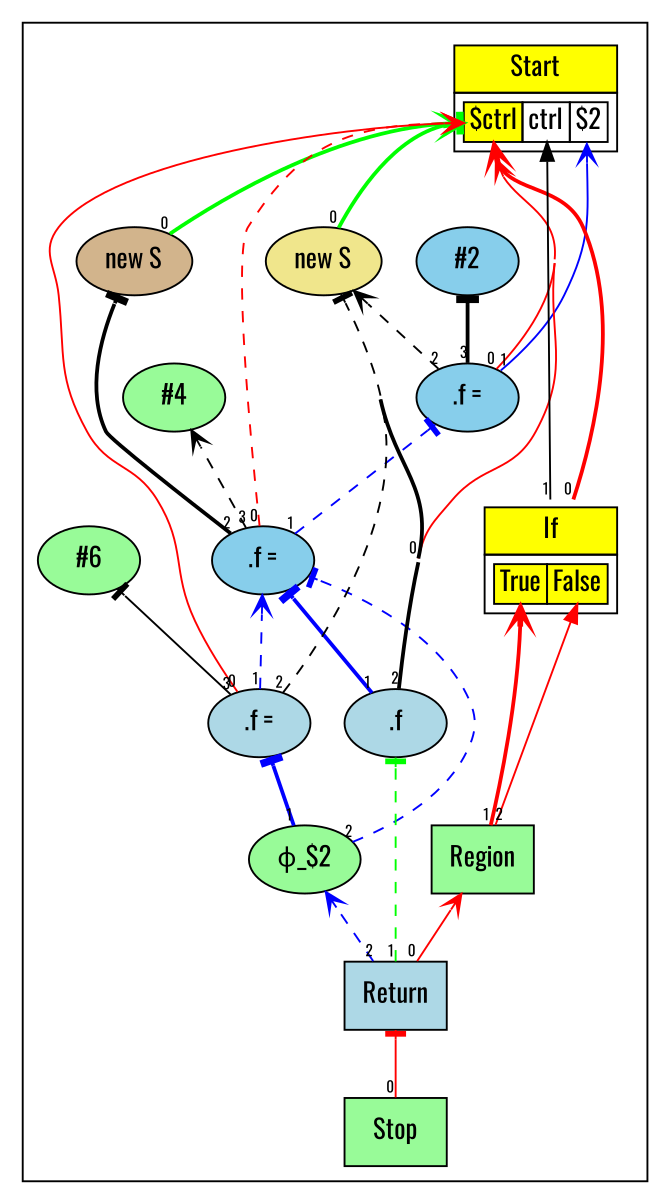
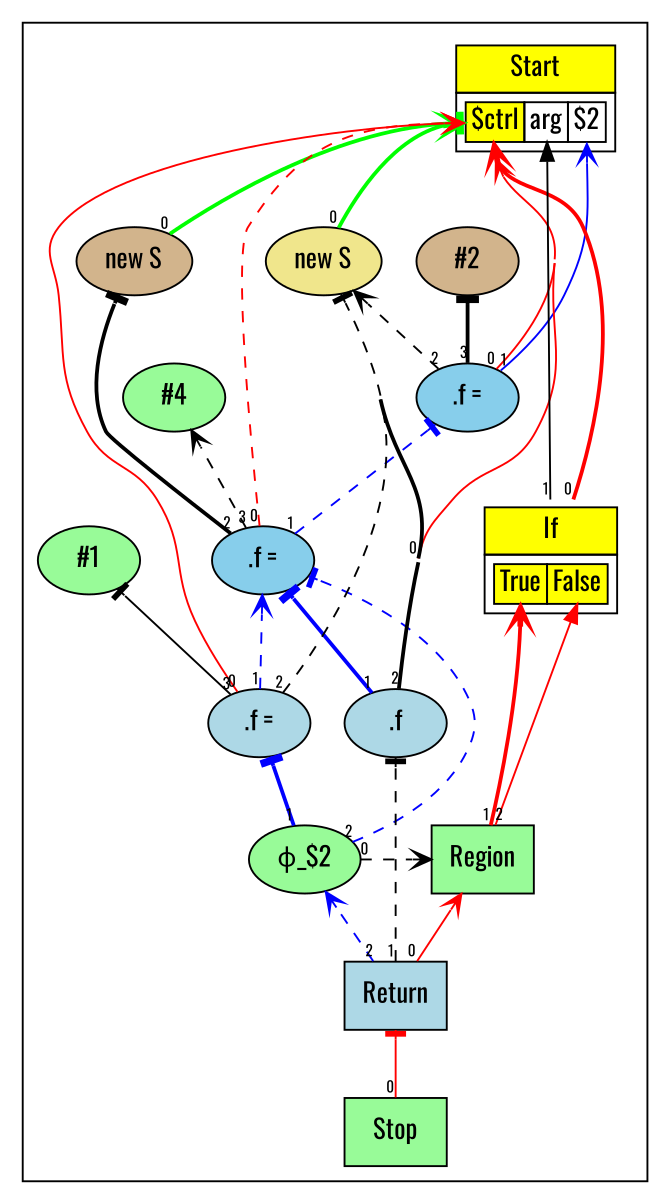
(546, 121) -> (546, 121)
(468, 261) -> (468, 261)
(89, 560) -> (89, 560)
none -> (384, 859)
(396, 864) -> (396, 874)
